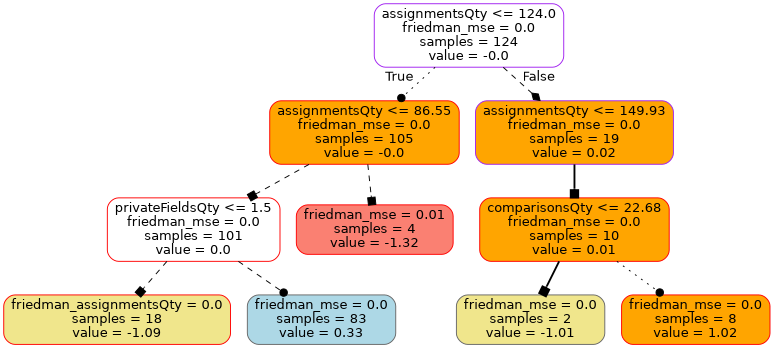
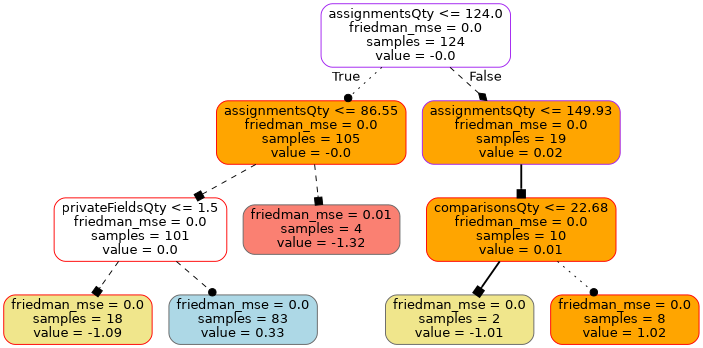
(375, 230) -> (322, 230)
(117, 320) -> (78, 320)
